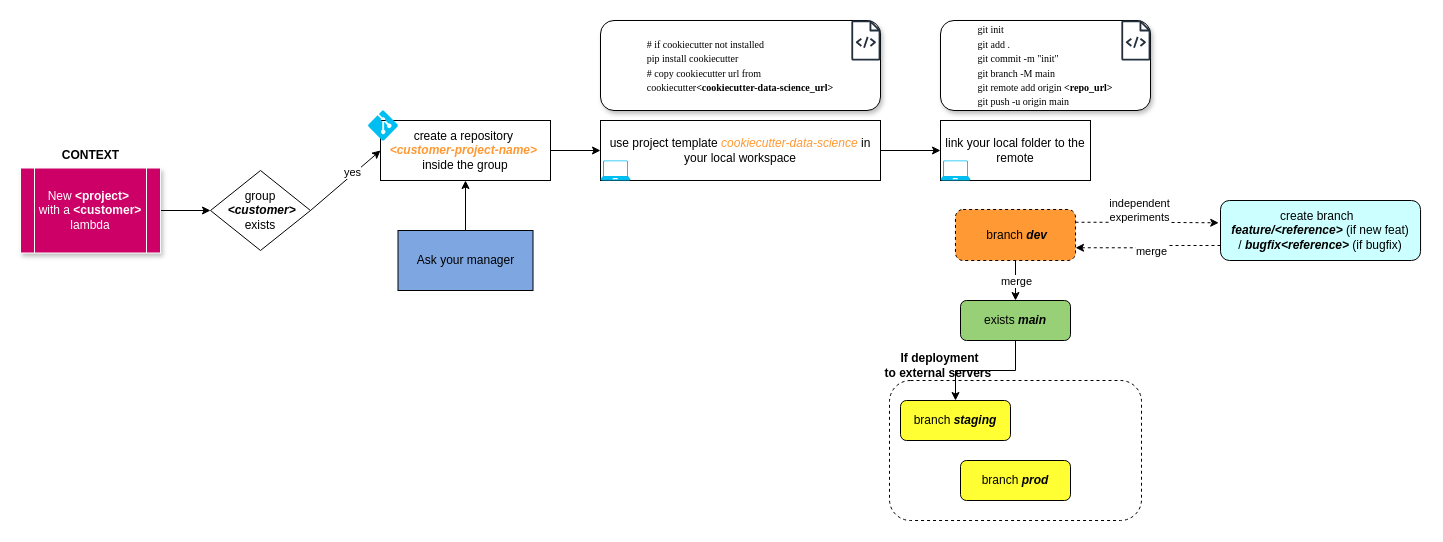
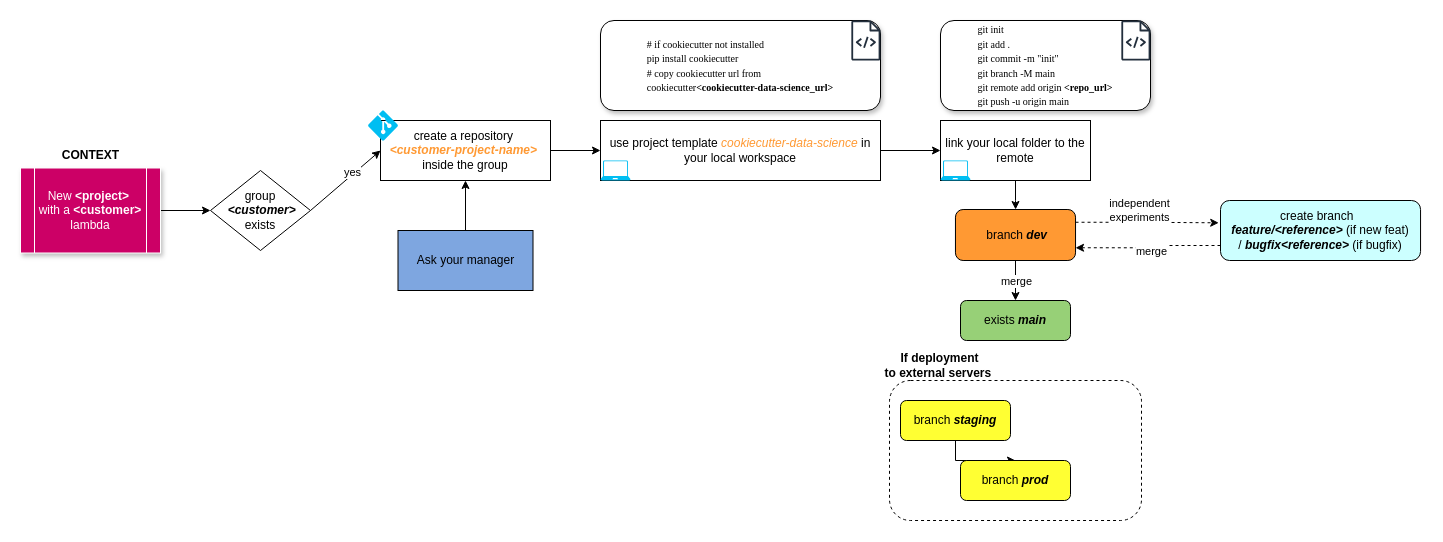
none -> (1016, 192)
(1016, 235) -> (1016, 235)
(990, 371) -> none
none -> (956, 455)
